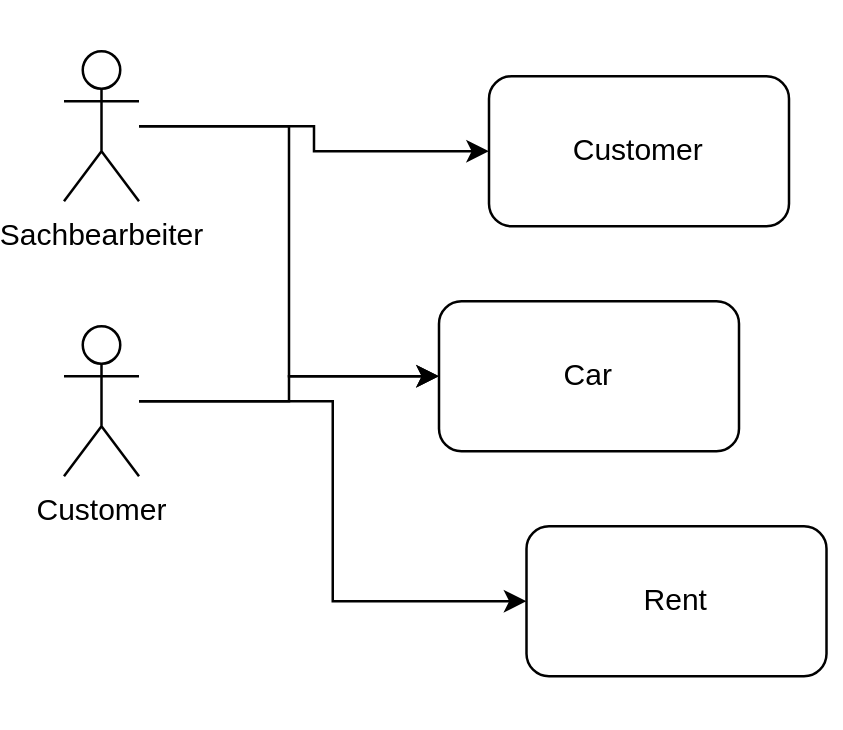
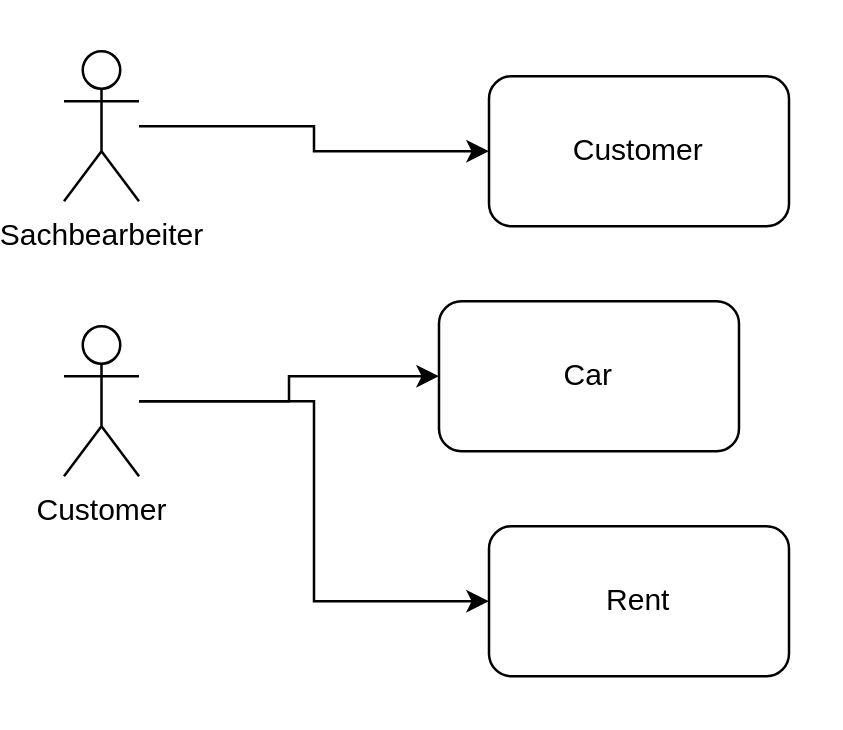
(289, 251) -> none
(676, 601) -> (639, 601)
